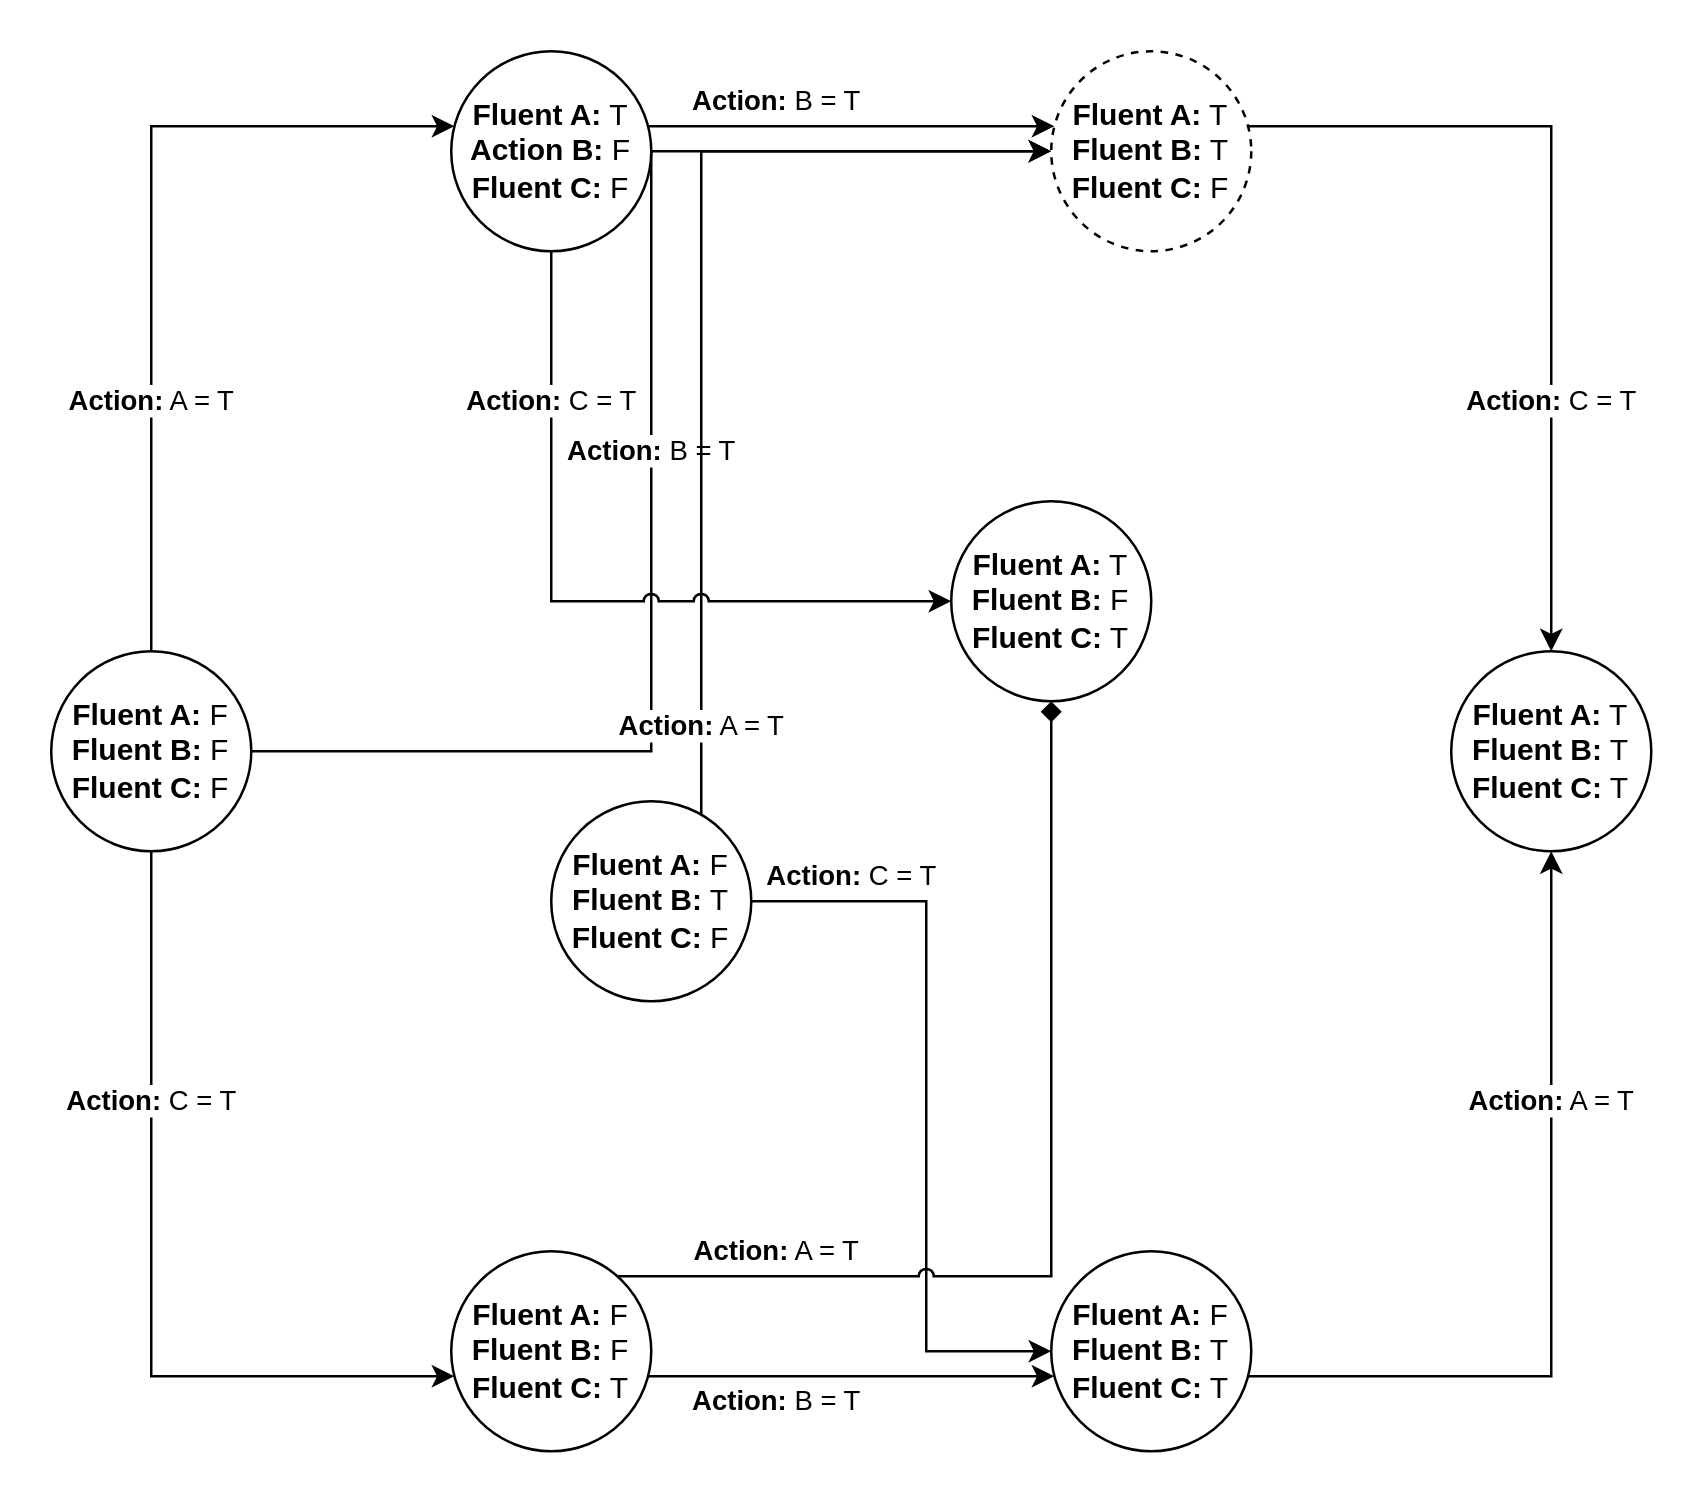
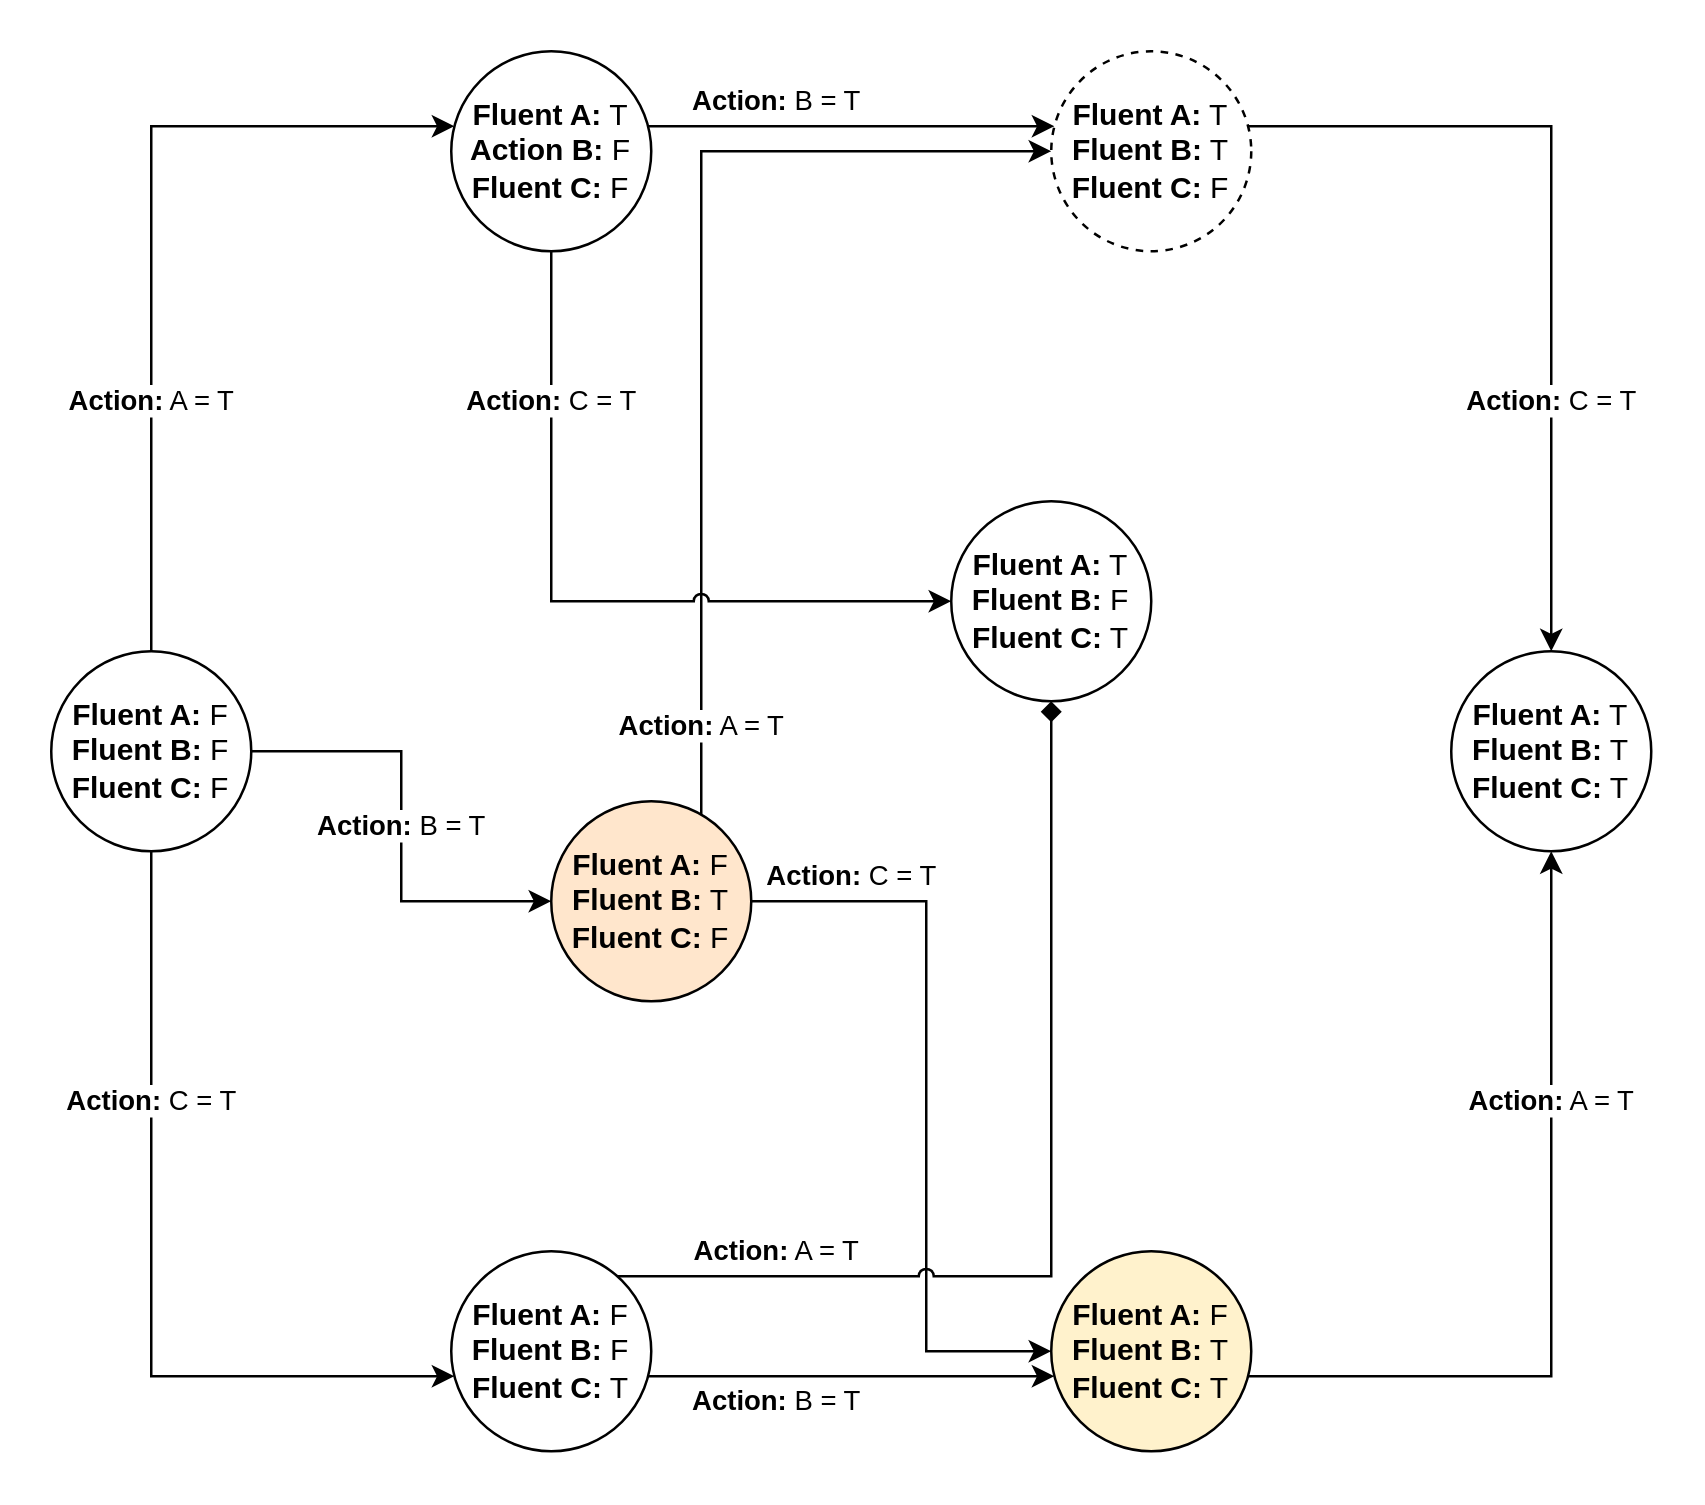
(651, 271) -> (427, 901)
(651, 901) -> (651, 901)
(1151, 1351) -> (1151, 1351)
